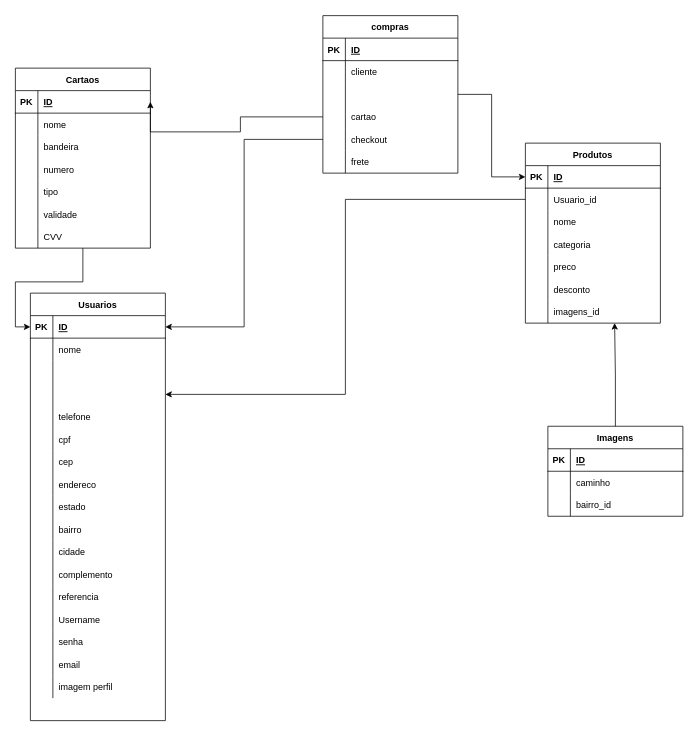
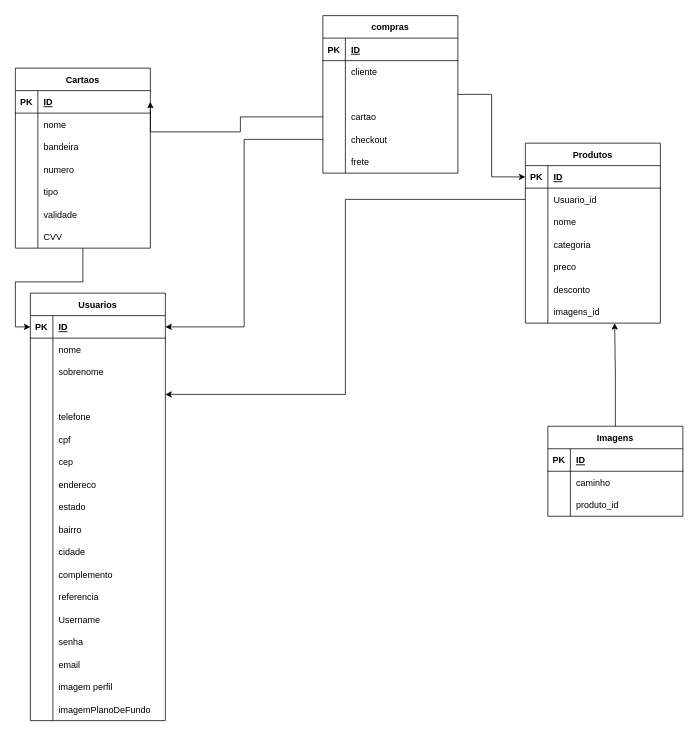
none -> (109, 372)
(596, 505) -> (600, 505)
none -> (109, 709)
